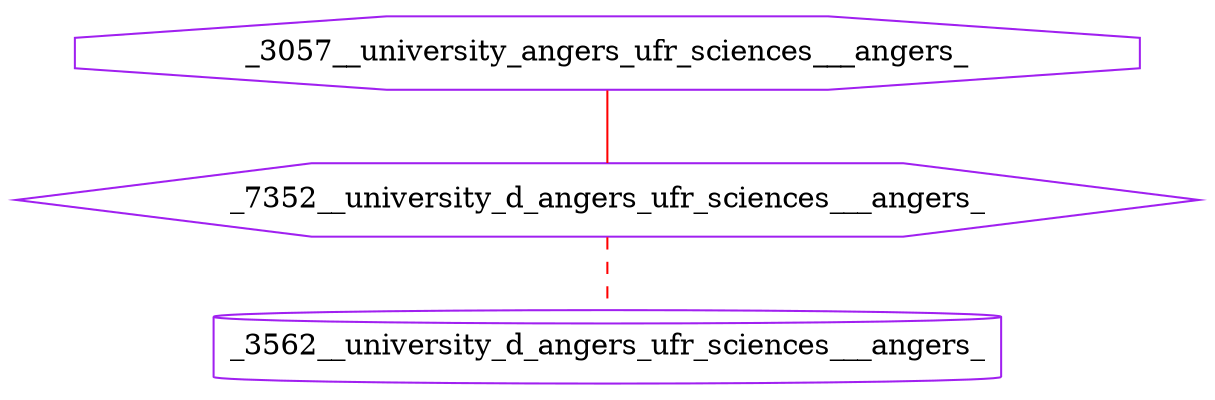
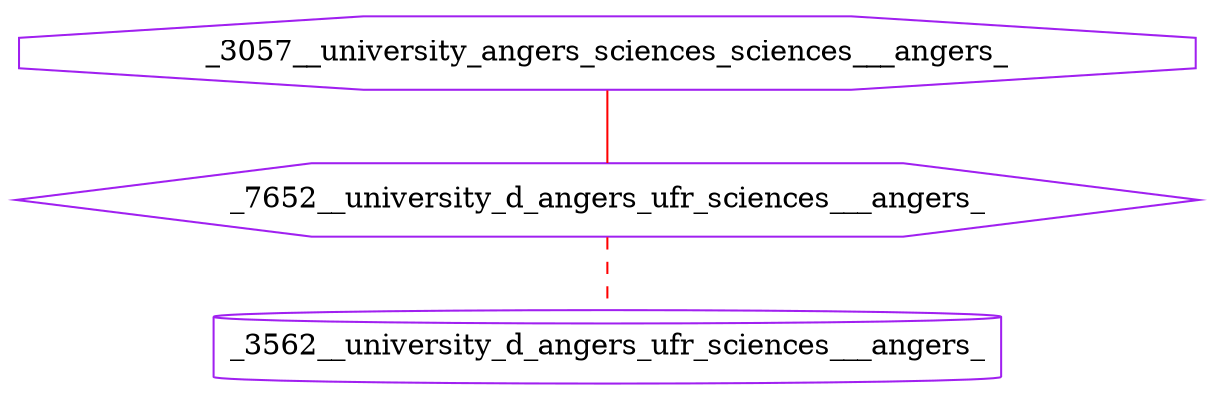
(607, 53) -> (607, 53)
(607, 200) -> (607, 200)
